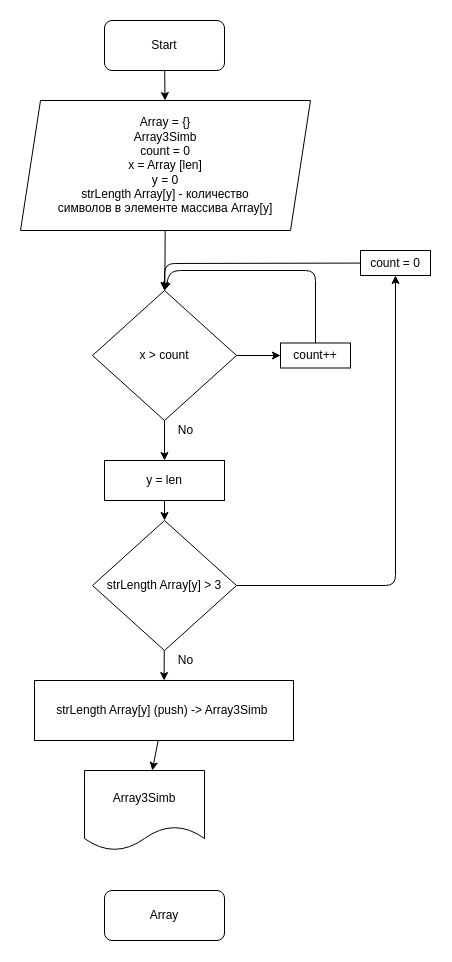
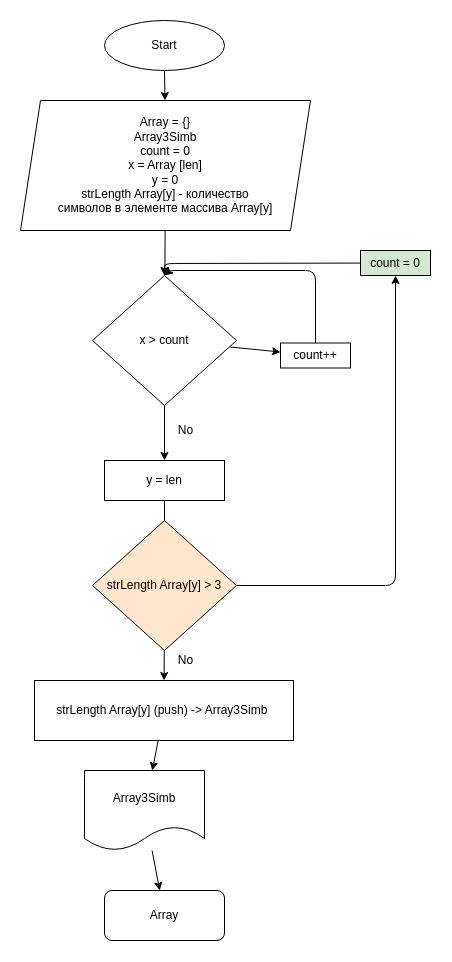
(165, 46) -> (165, 46)
(396, 263) -> (396, 263)
(165, 356) -> (165, 341)
(165, 512) -> (165, 515)
(165, 586) -> (165, 586)
none -> (155, 867)
